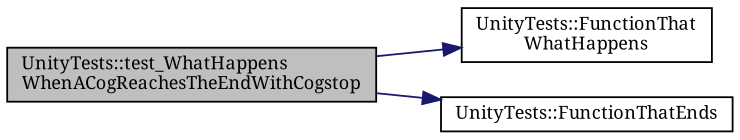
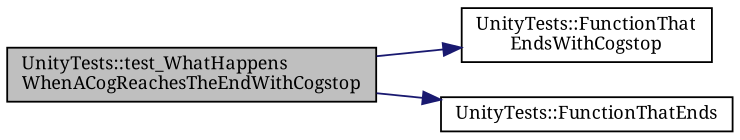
(587, 35) -> (587, 35)
